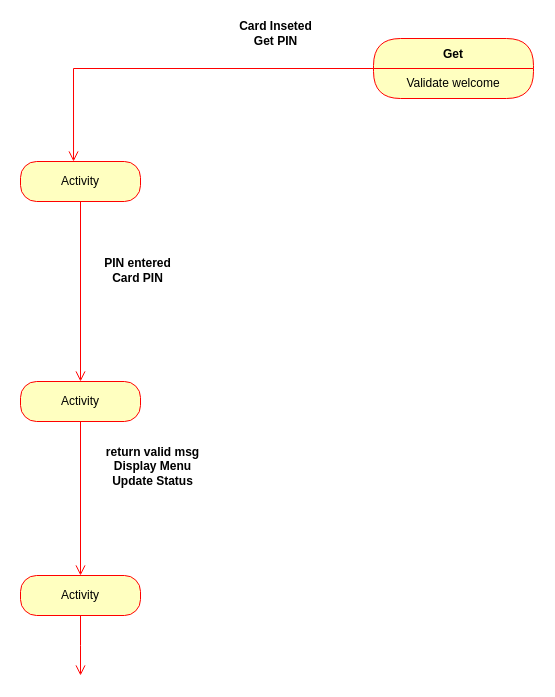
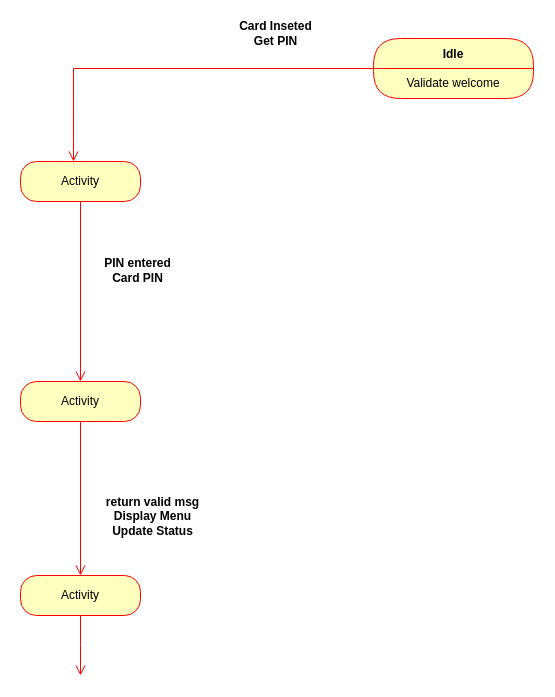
(453, 54) -> (453, 54)
(153, 467) -> (153, 517)
